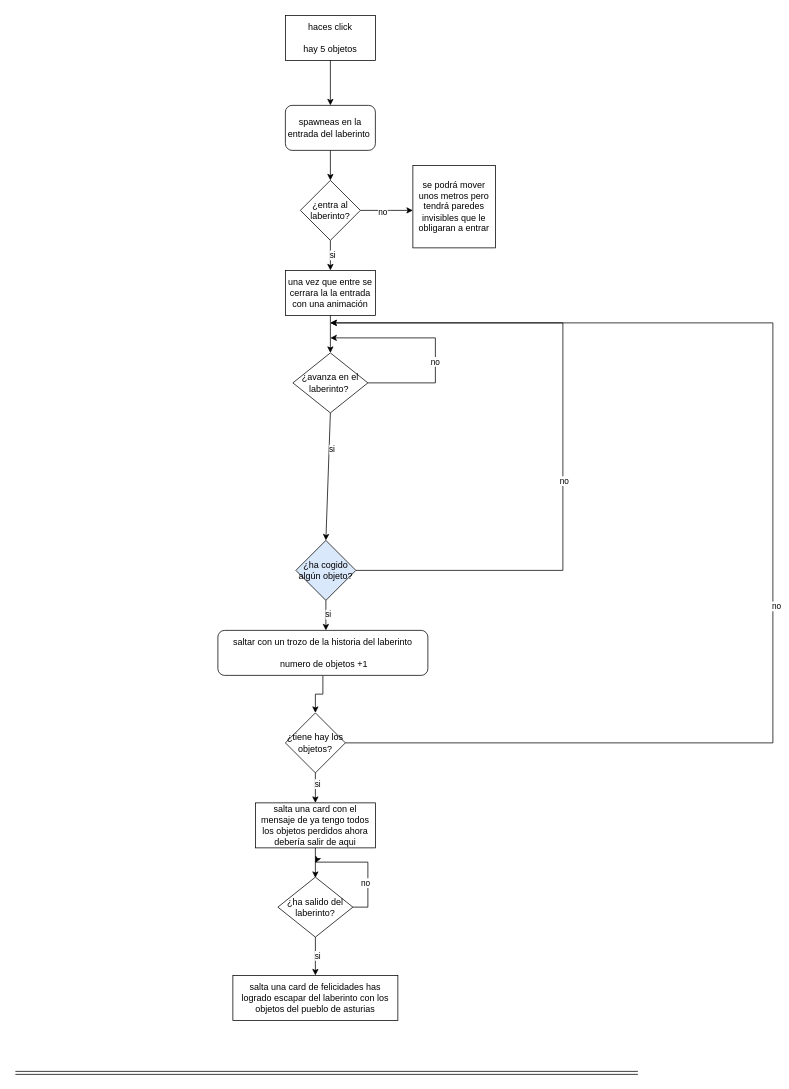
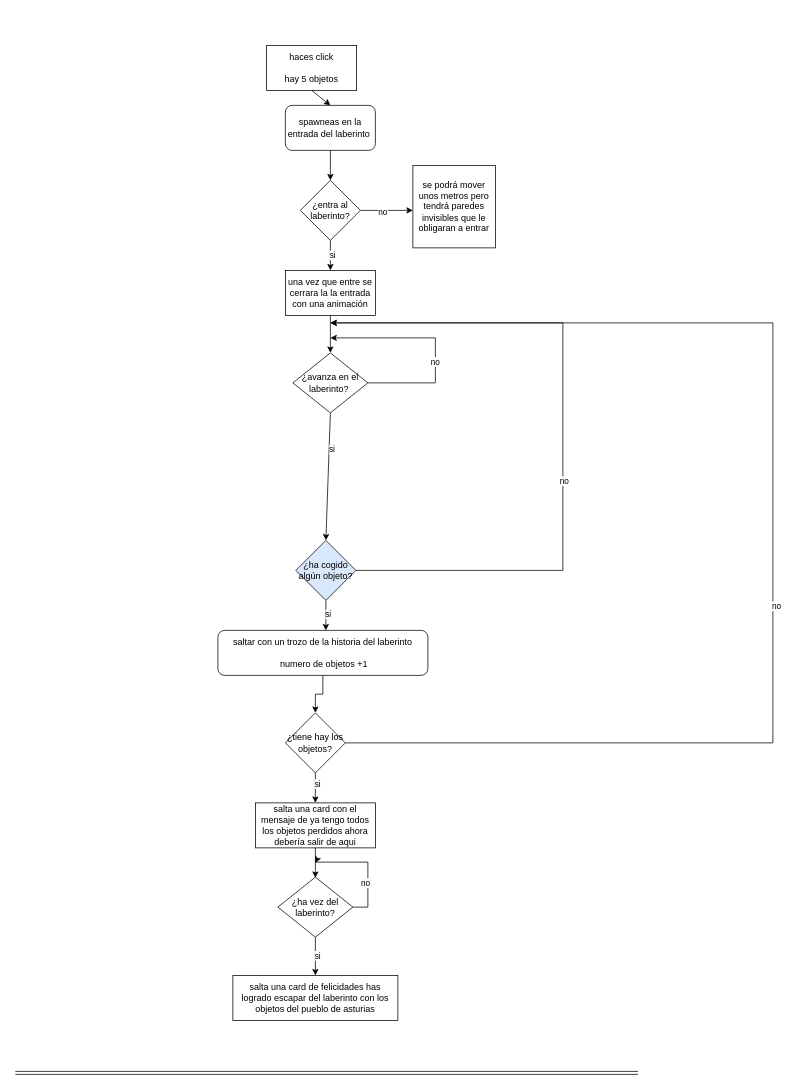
(330, 38) -> (312, 68)
(315, 907) -> (315, 907)
